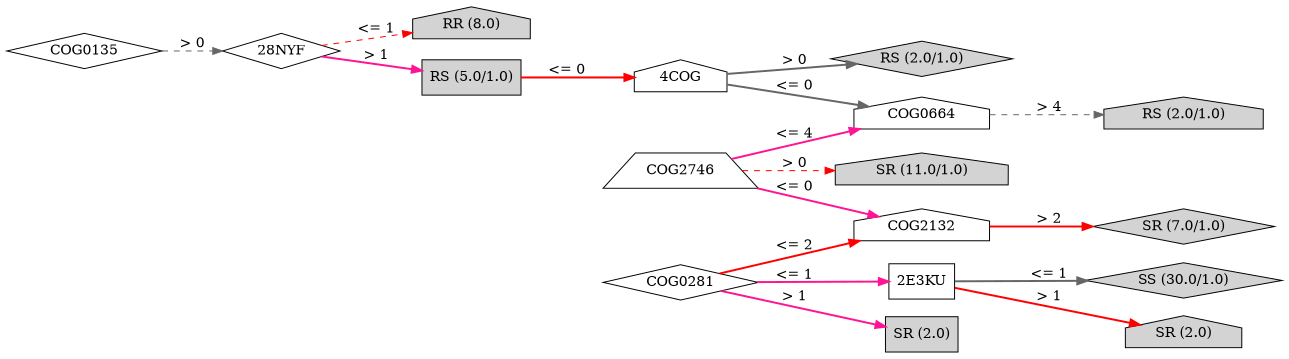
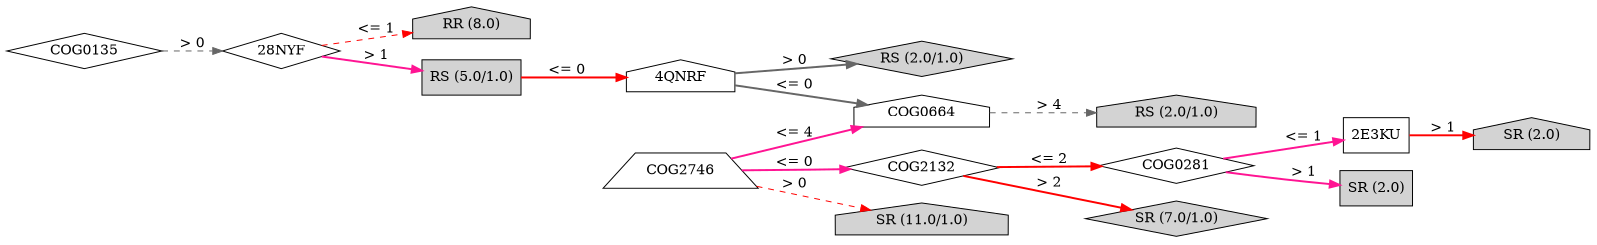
(681, 77) -> (681, 77)
(922, 227) -> (922, 168)
(785, 258) -> (1044, 167)
(1184, 280) -> none
